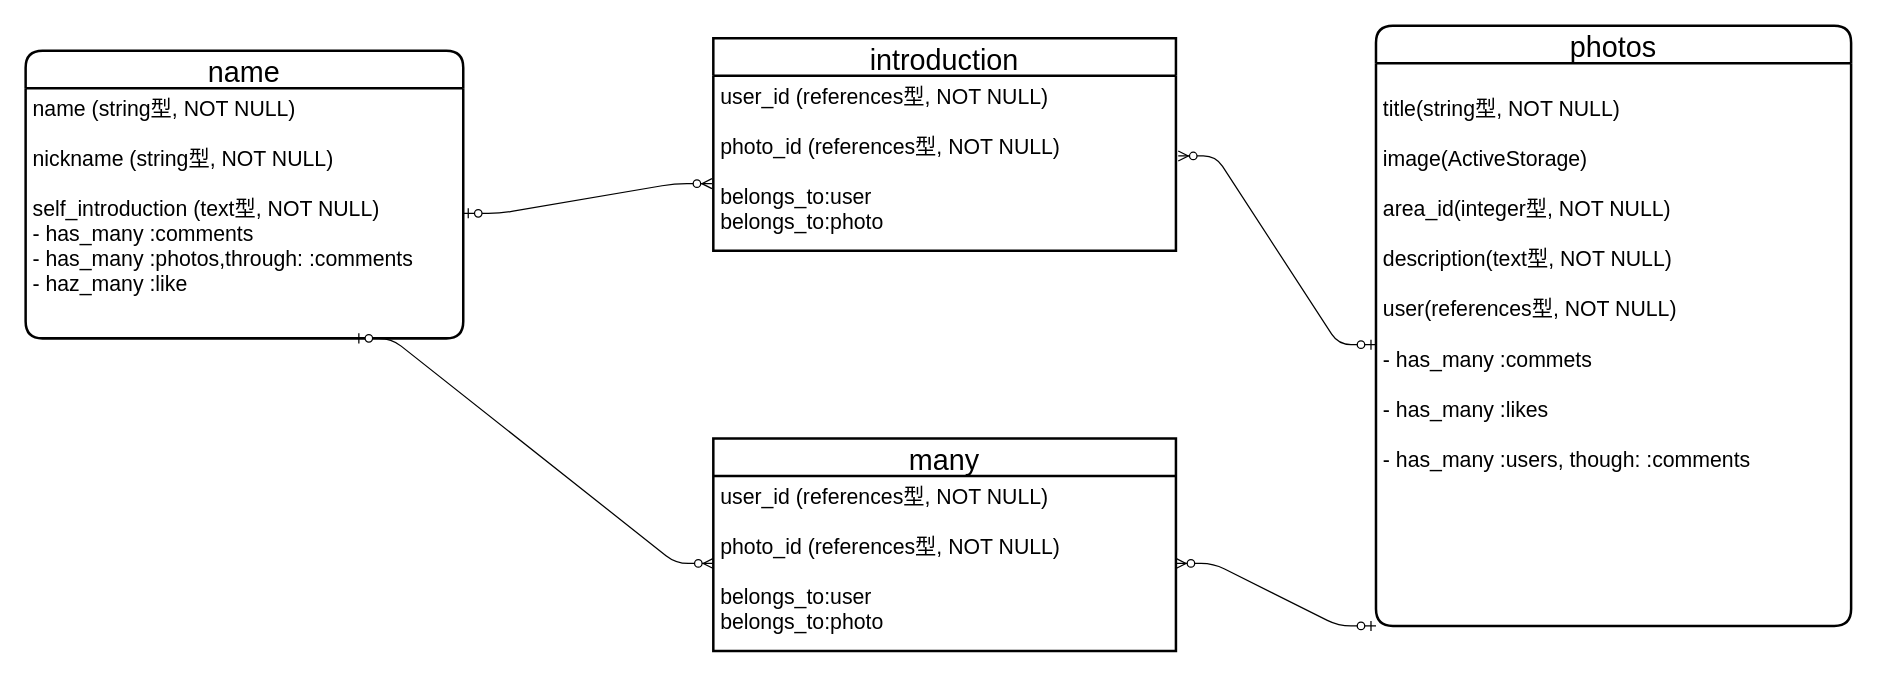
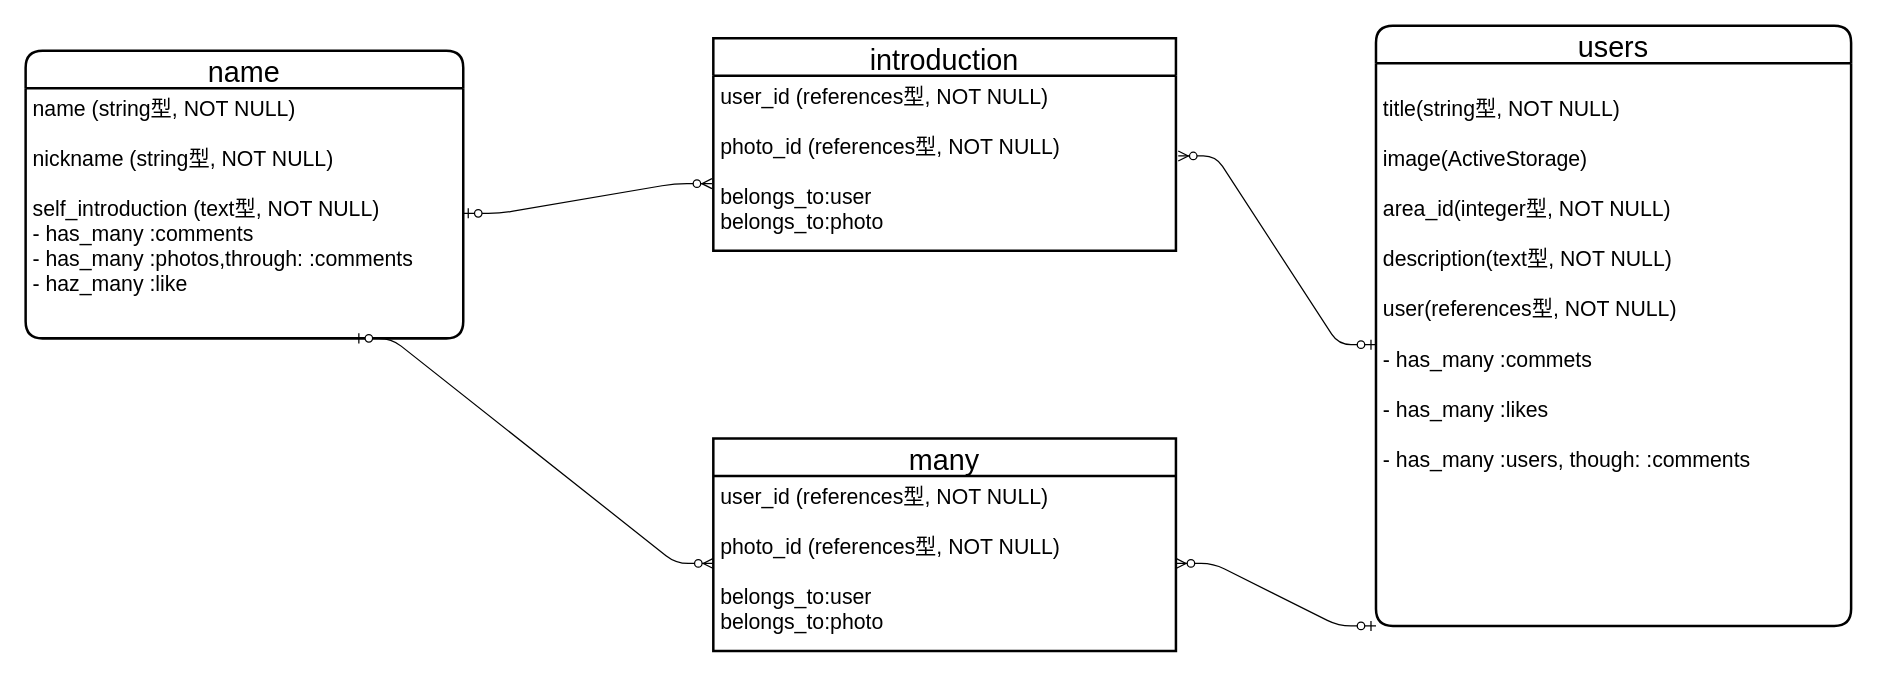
(1613, 47) -> (1613, 47)
